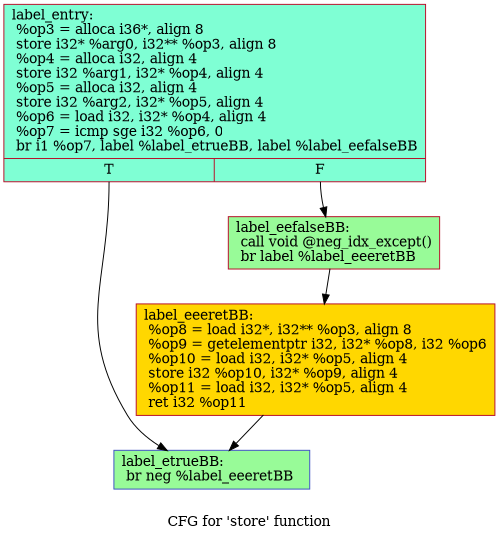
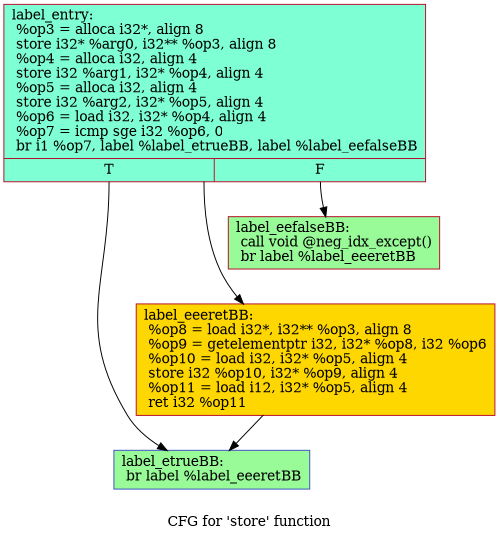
(108, 30) -> (108, 30)
(328, 281) -> (211, 242)
(276, 388) -> (276, 388)
(208, 476) -> (212, 476)
